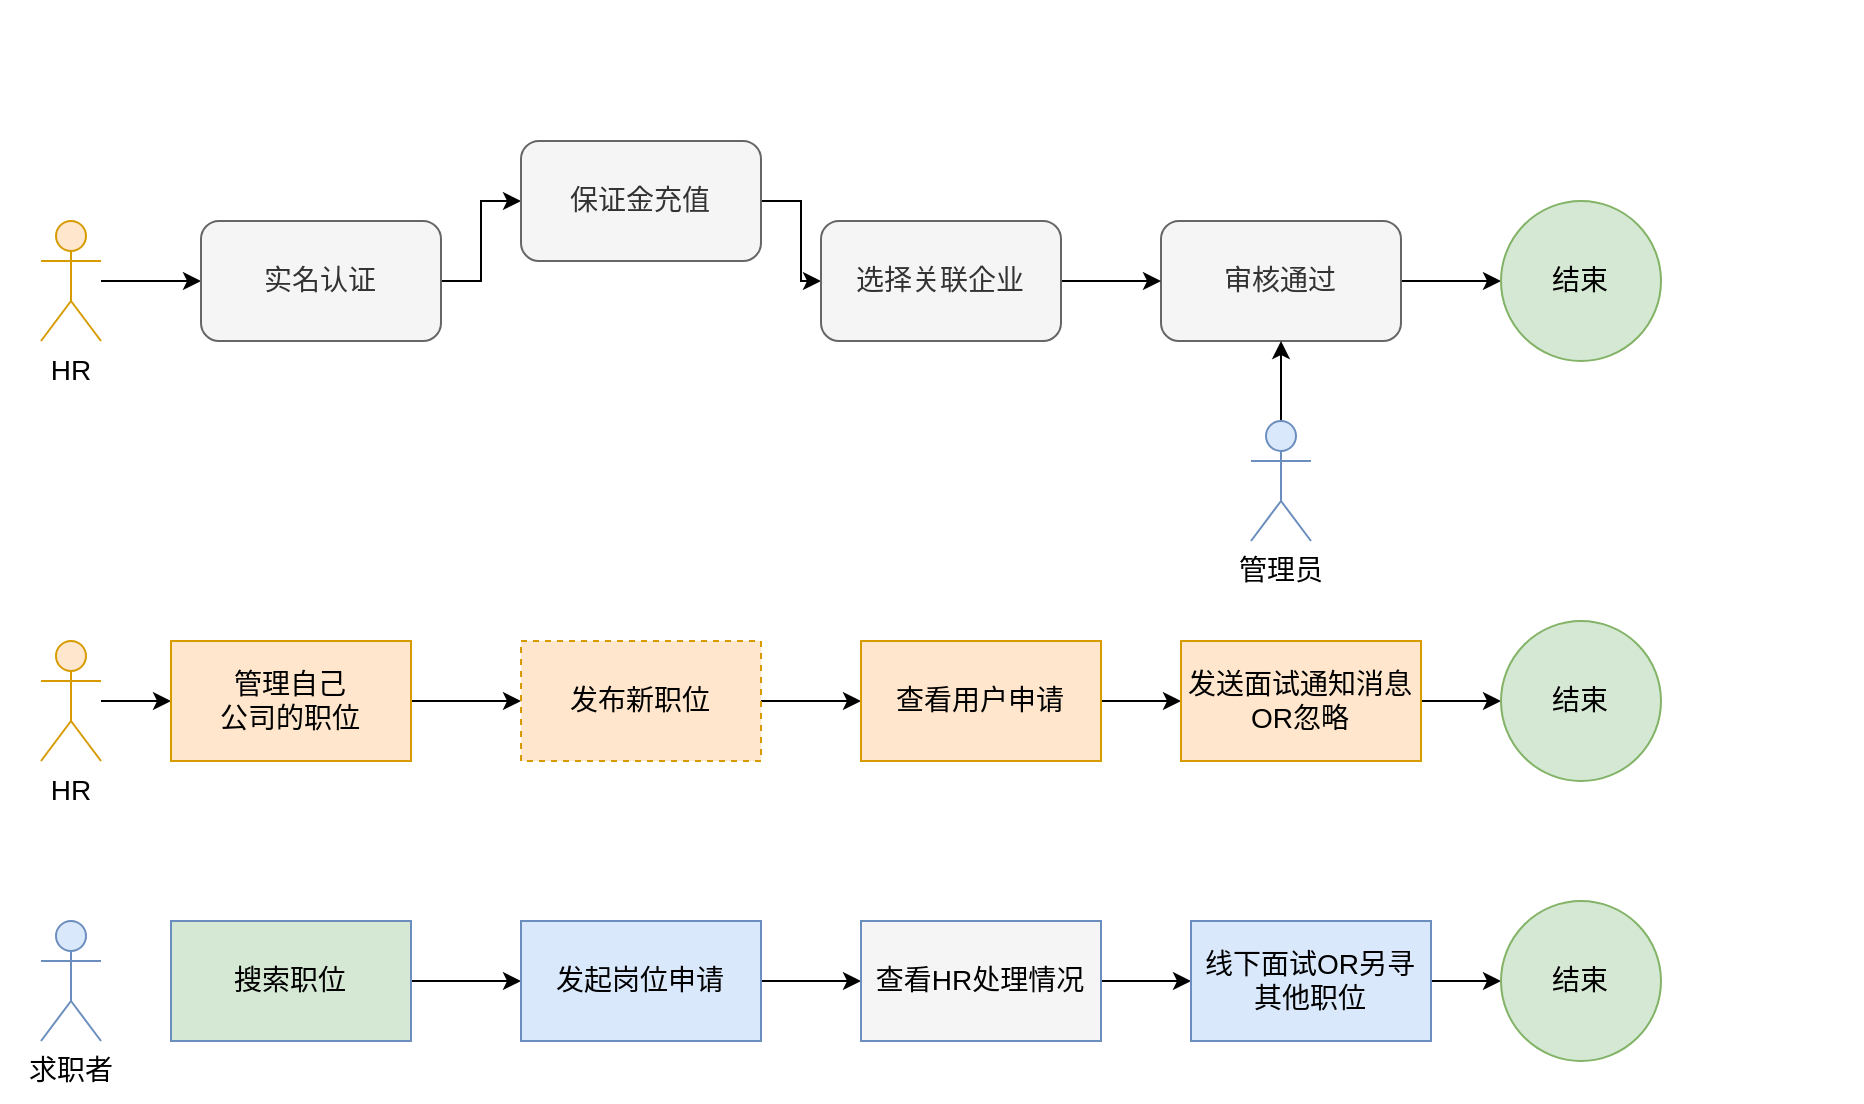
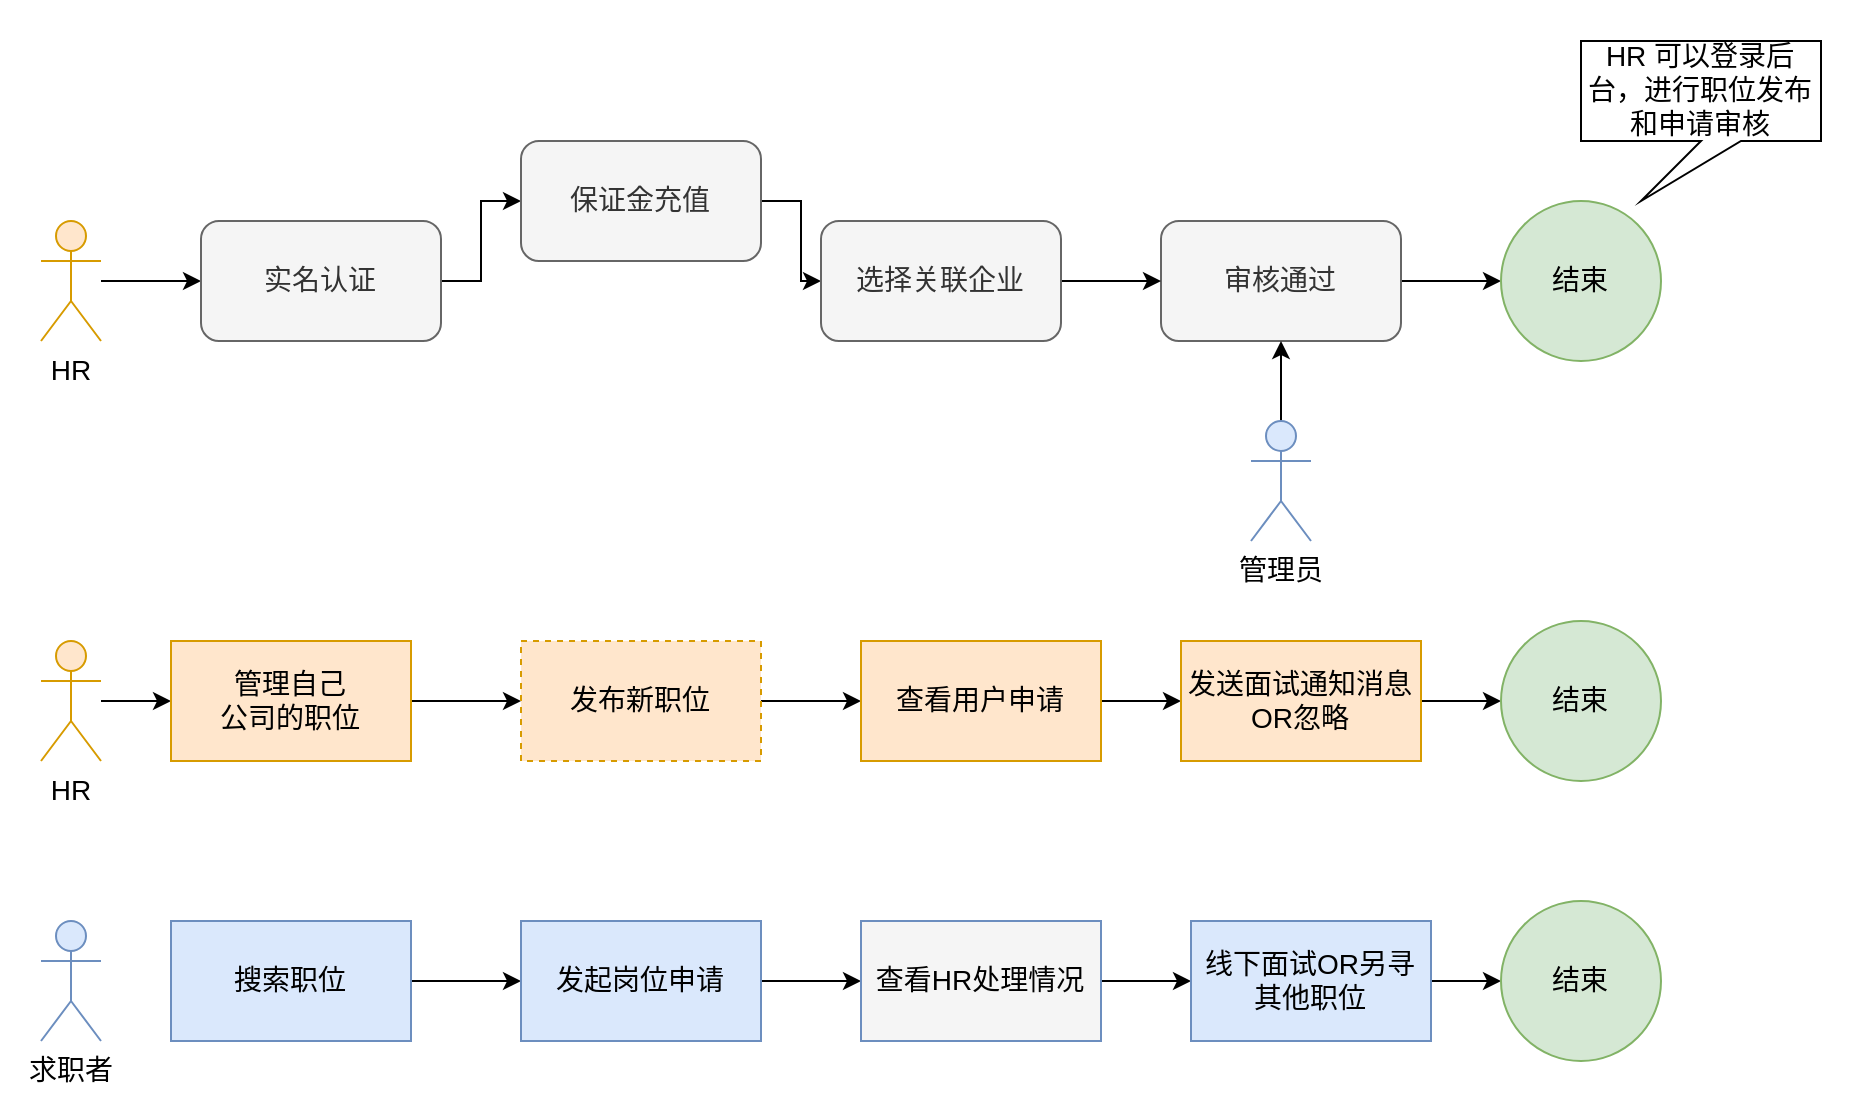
none -> (1701, 121)
(291, 981) -> (291, 981)
